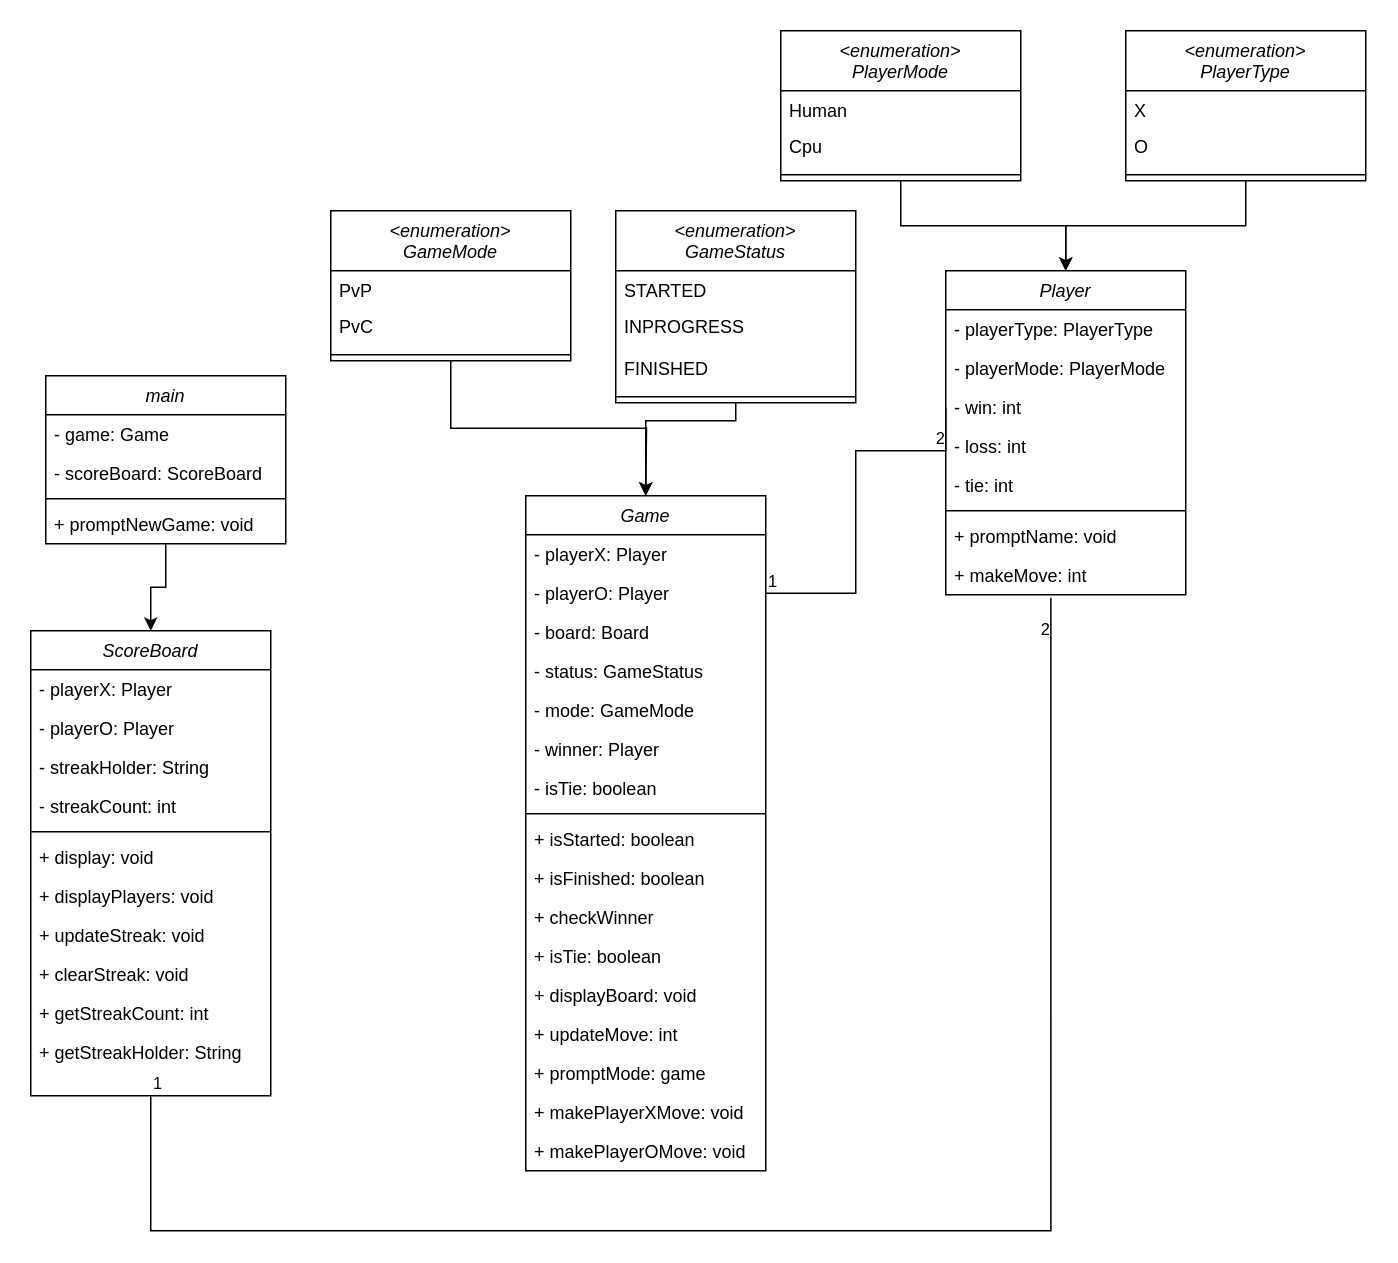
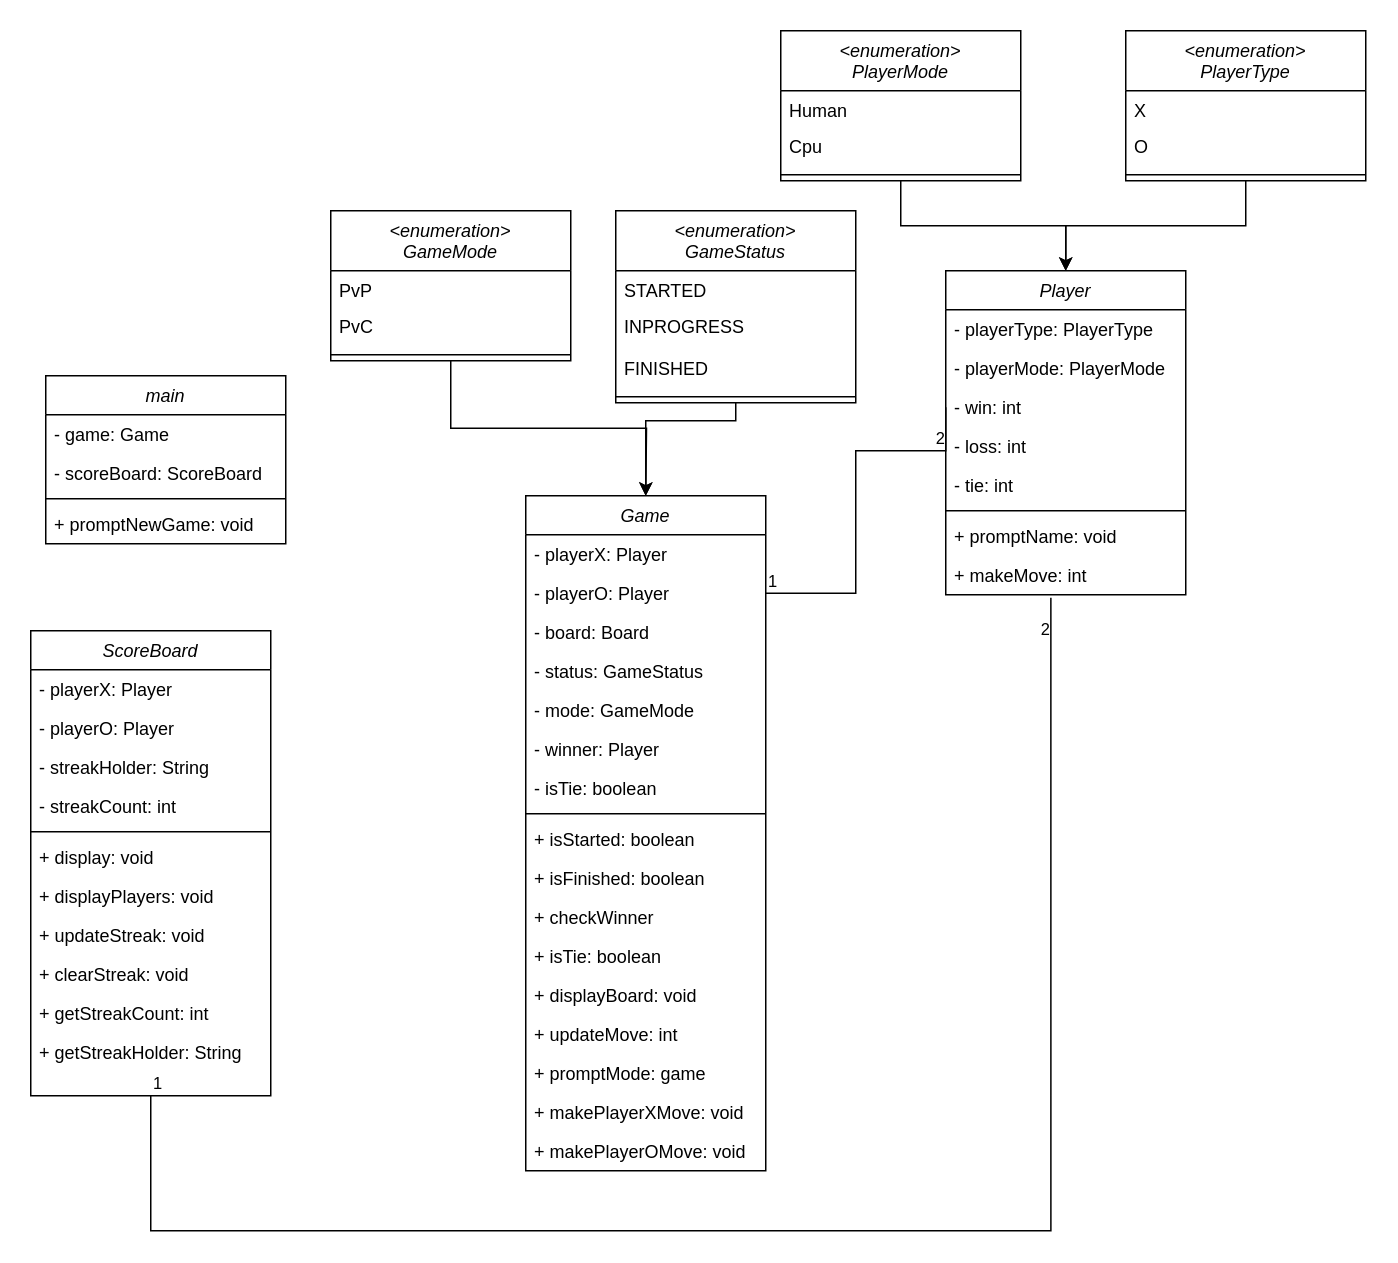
(163, 587) -> none
